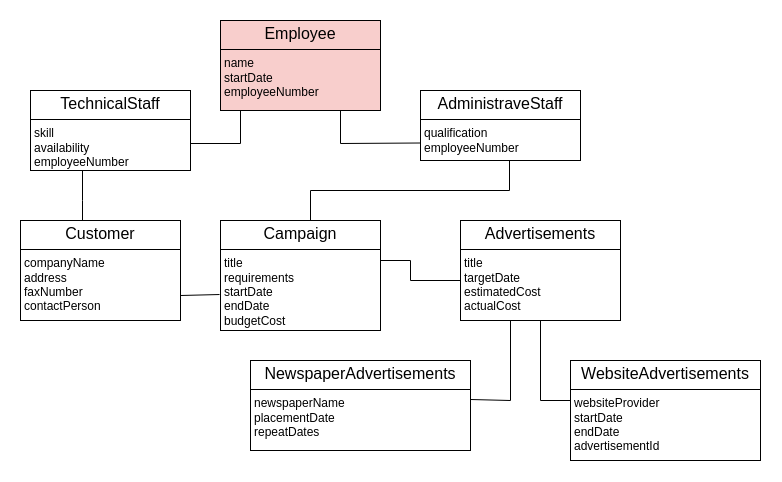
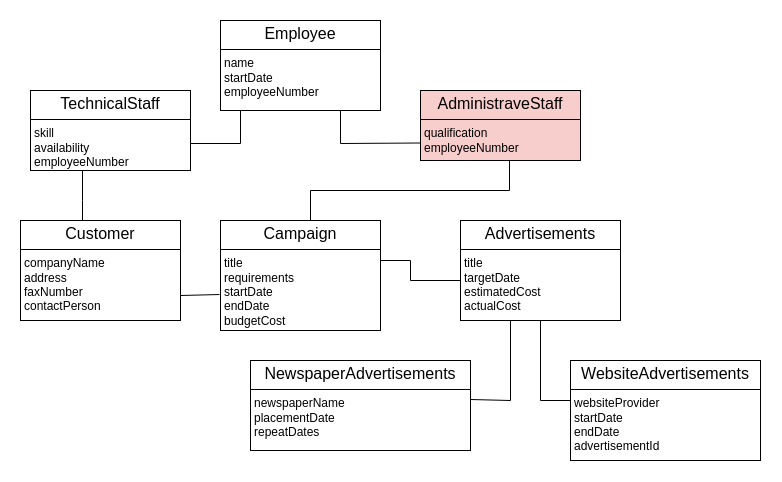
(301, 66) -> (301, 66)
(501, 126) -> (501, 126)
